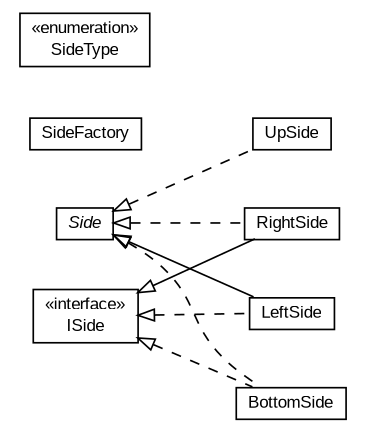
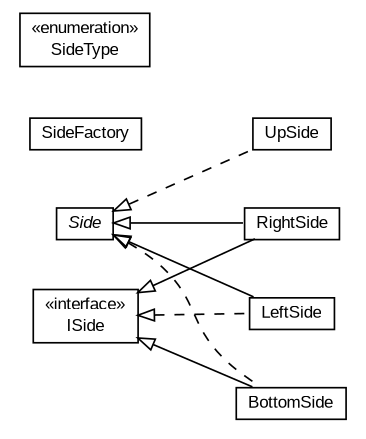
(187, 223) -> (187, 223)
(203, 366) -> (203, 366)
